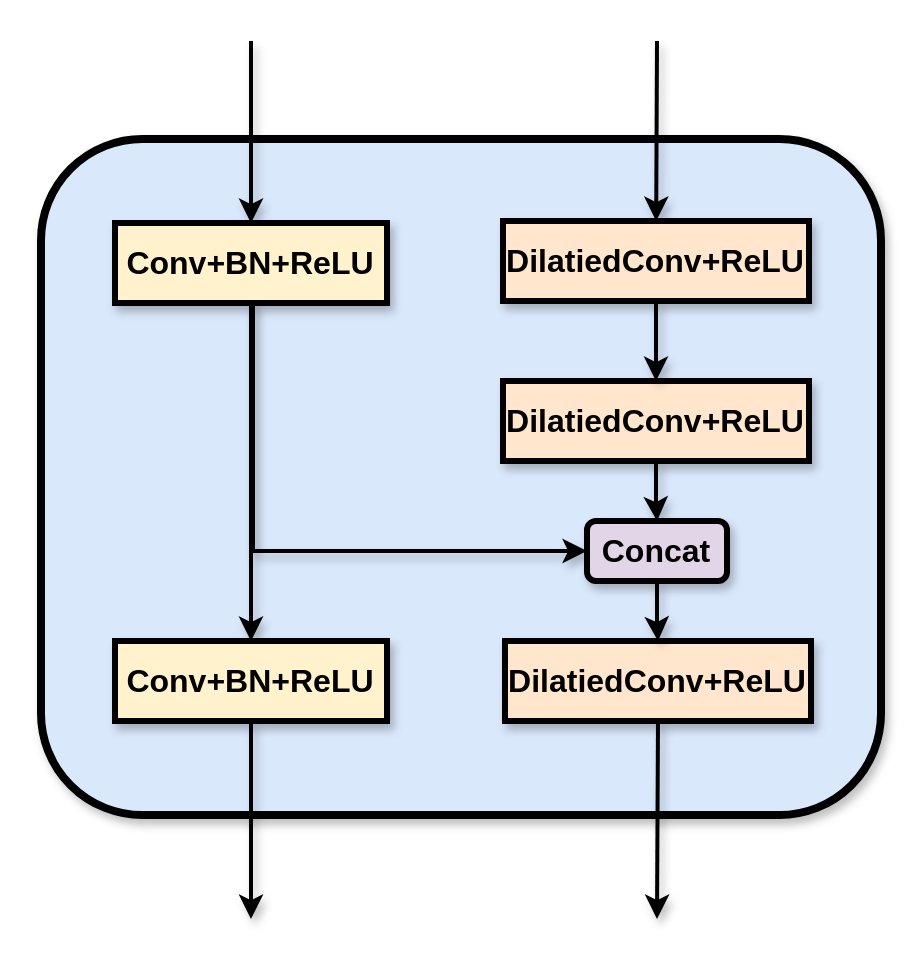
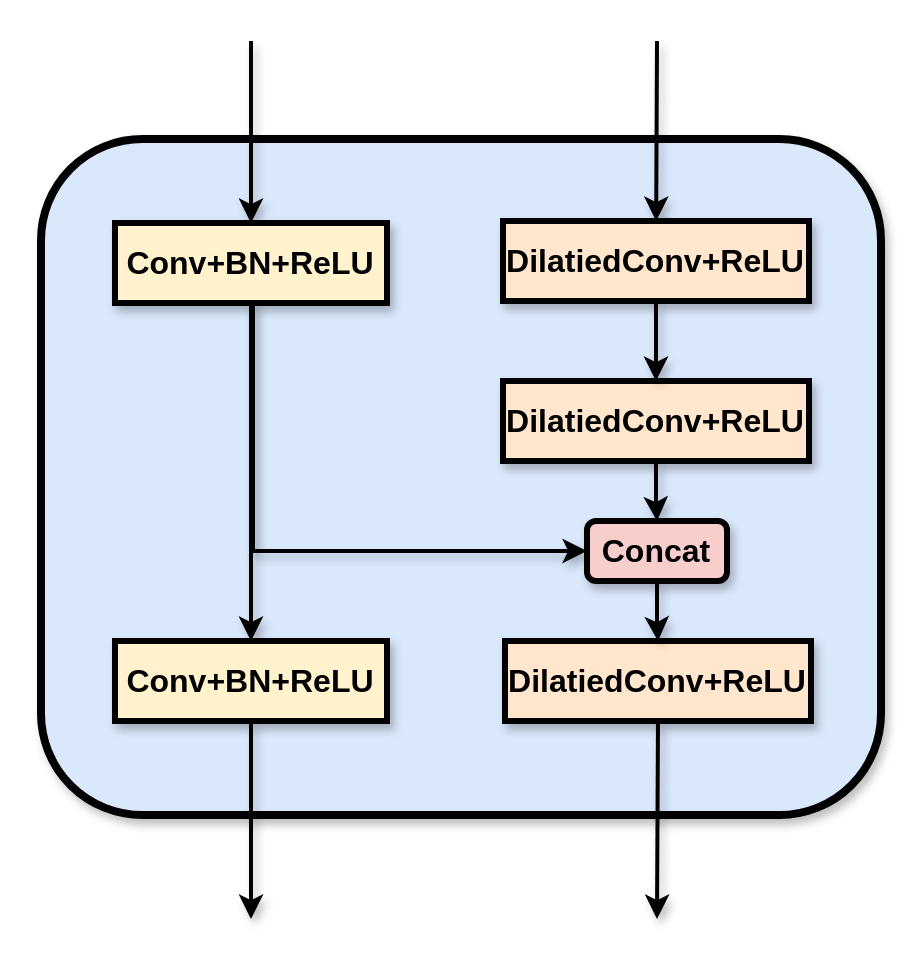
(657, 551) -> (657, 551)
